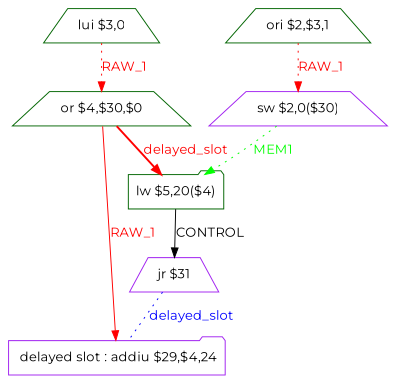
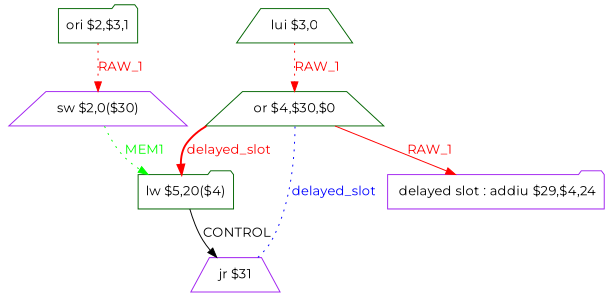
(298, 26) -> (98, 26)
(146, 316) -> (288, 195)
